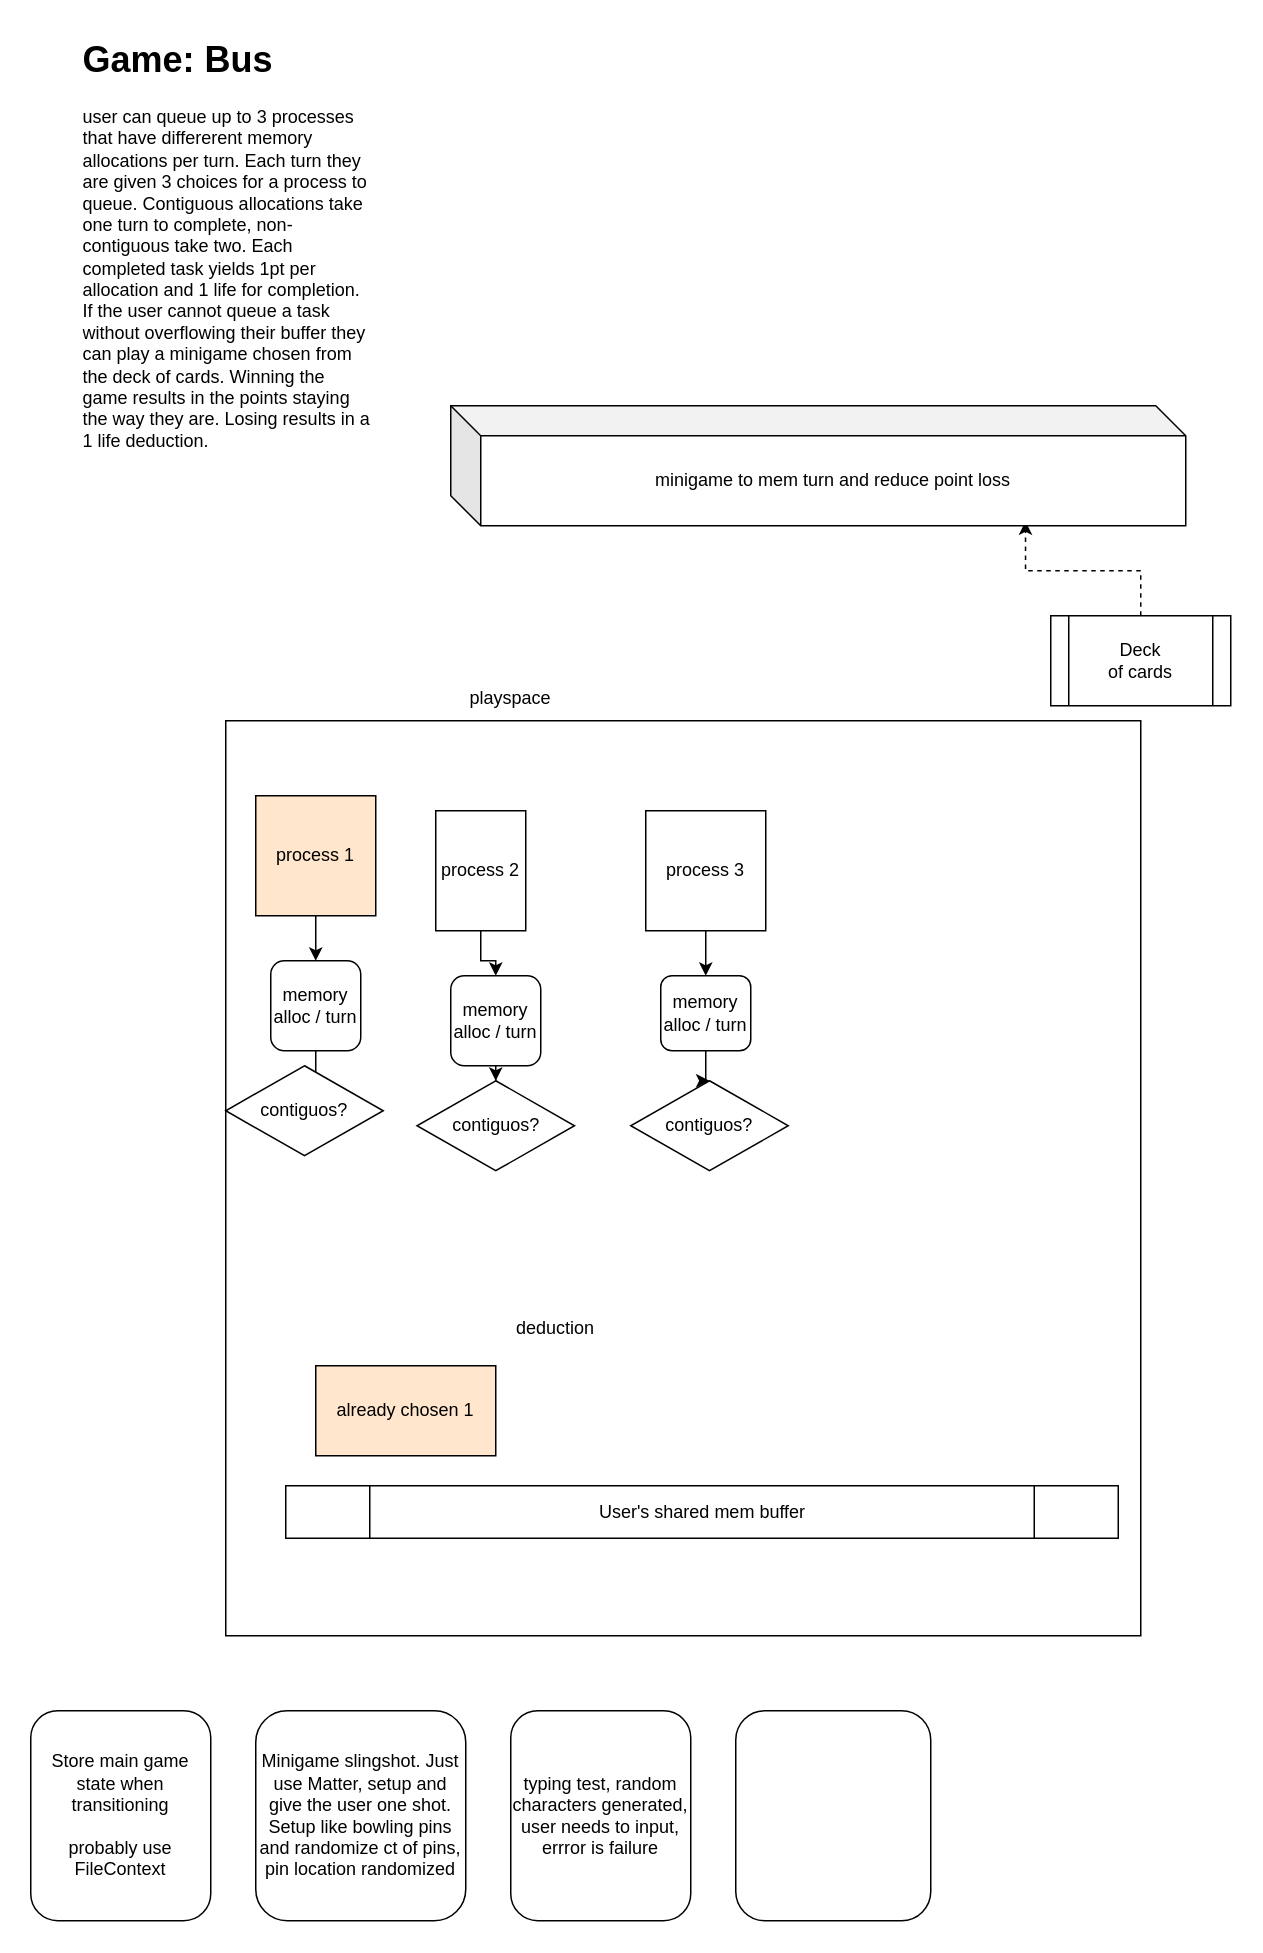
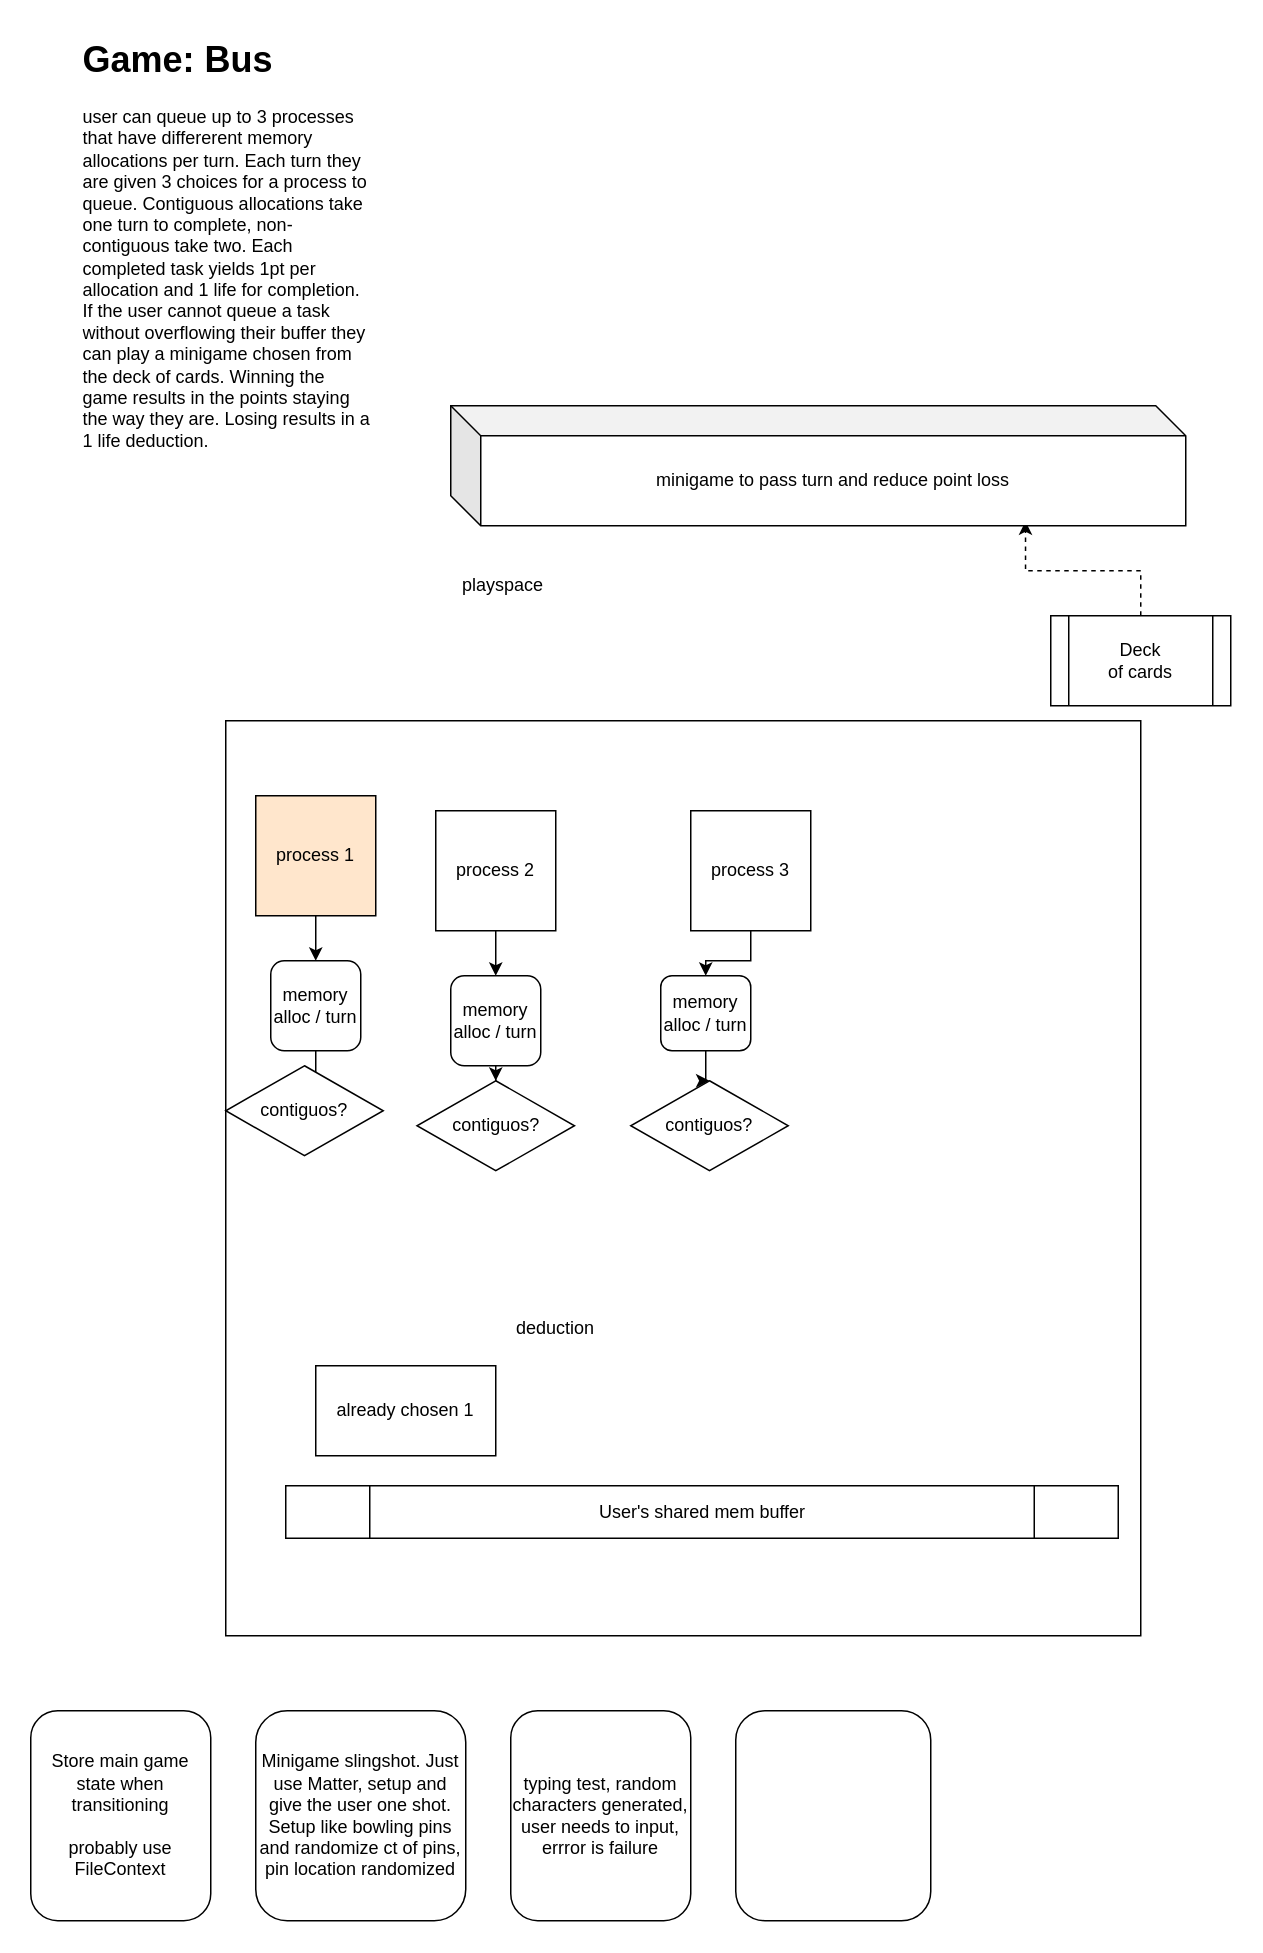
(833, 481) -> (833, 481)
(511, 698) -> (503, 586)
(481, 871) -> (496, 871)
(706, 871) -> (751, 871)
(406, 1411) -> (406, 1411)
